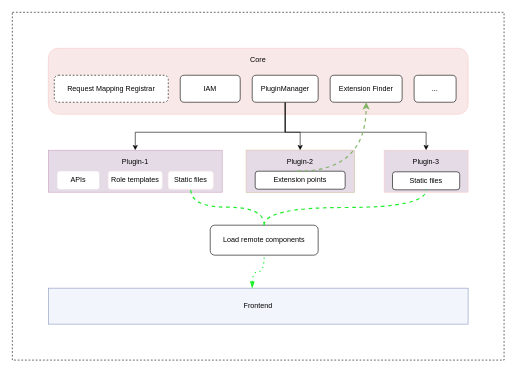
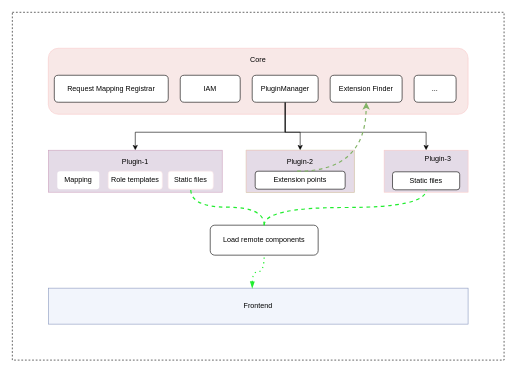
(111, 89) -> (111, 89)
(426, 162) -> (438, 159)
(78, 180) -> (78, 180)
